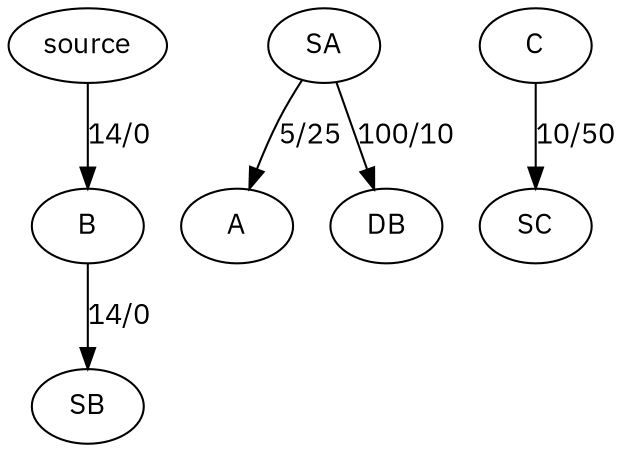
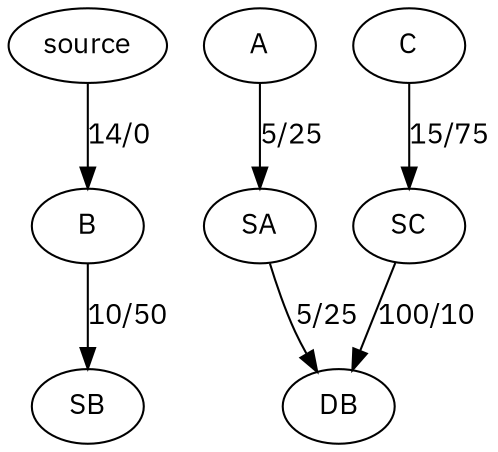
(277, 124) -> (260, 125)
(406, 136) -> (327, 316)
(576, 136) -> (450, 136)
none -> (378, 307)
(120, 316) -> (128, 316)
